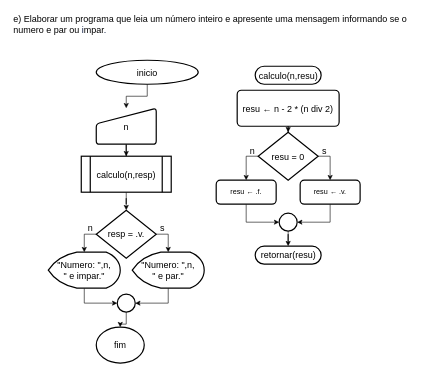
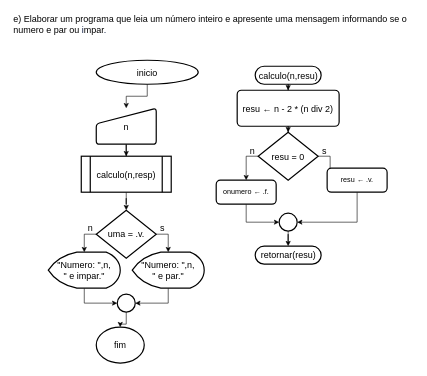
none -> (288, 87)
(246, 192) -> (246, 192)
(330, 192) -> (357, 180)
(126, 234) -> (126, 234)
